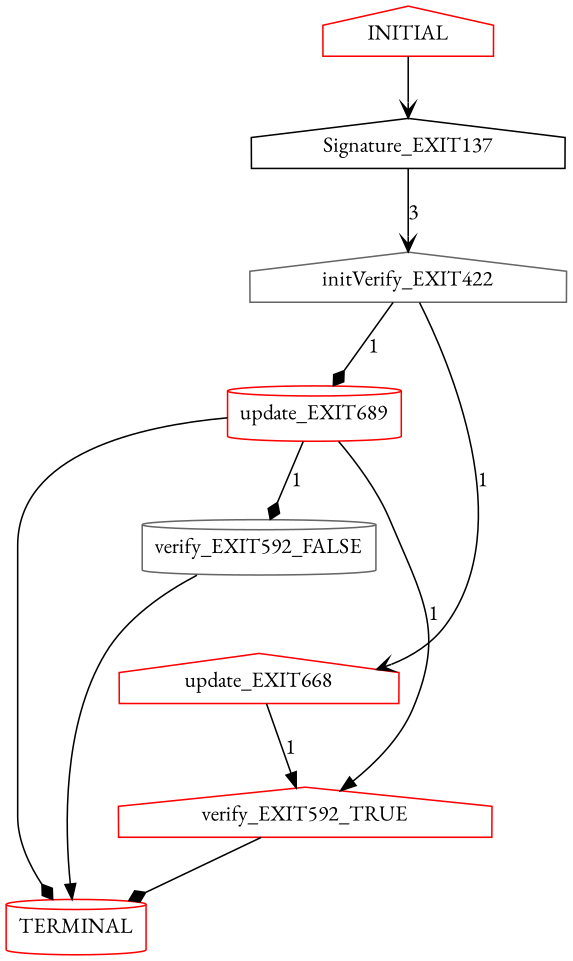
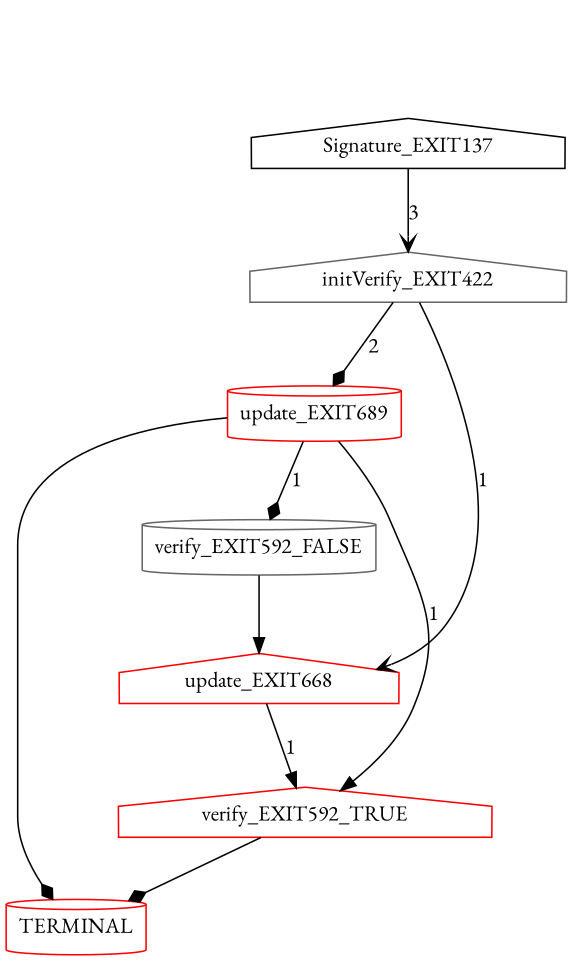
(408, 34) -> none
(374, 347) -> (374, 347)
(83, 706) -> (259, 607)
